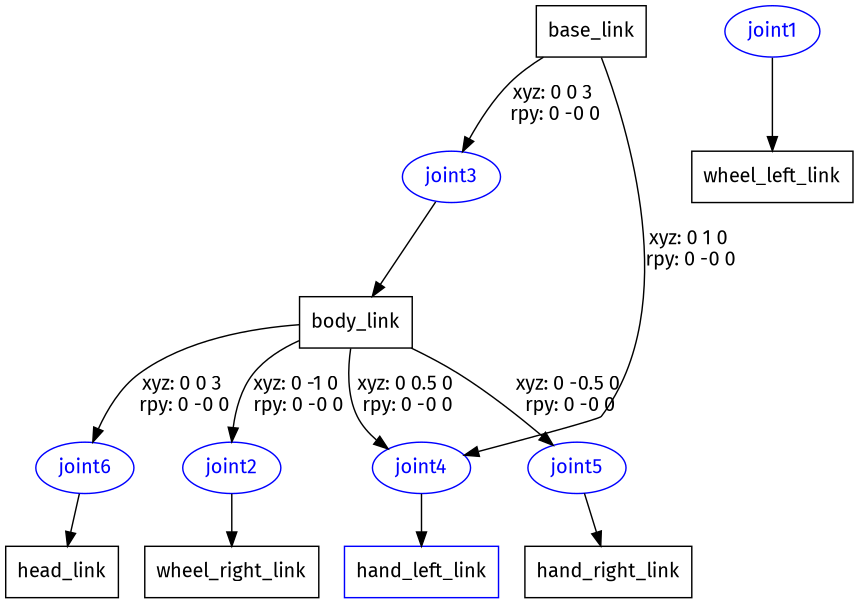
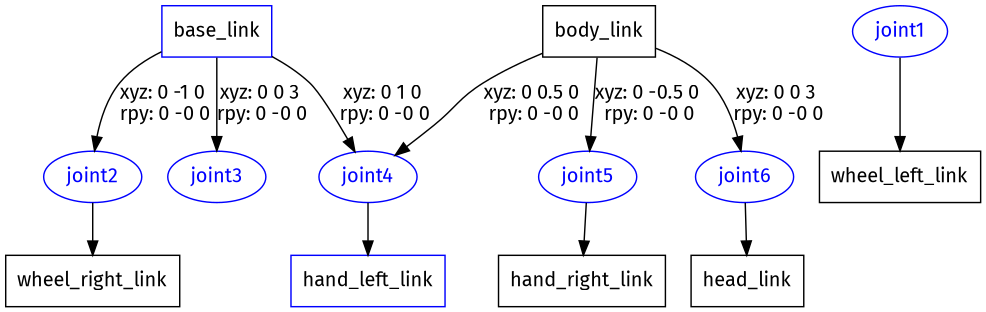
(591, 31) -> (217, 31)
(408, 243) -> none
(253, 374) -> (118, 85)
